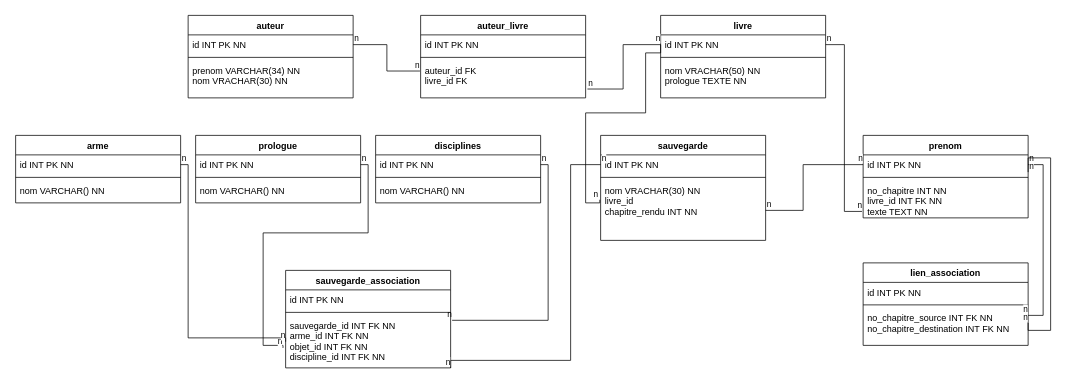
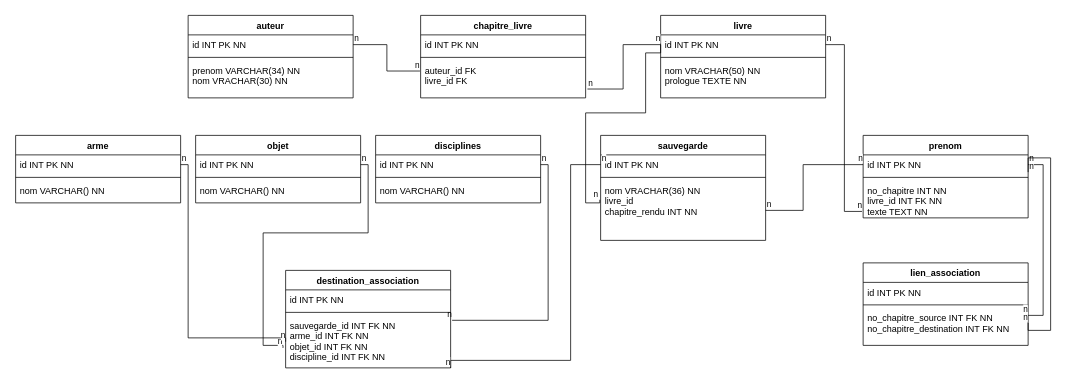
(503, 26) -> (503, 26)
(278, 146) -> (278, 146)
(648, 191) -> (648, 191)
(368, 281) -> (368, 281)
